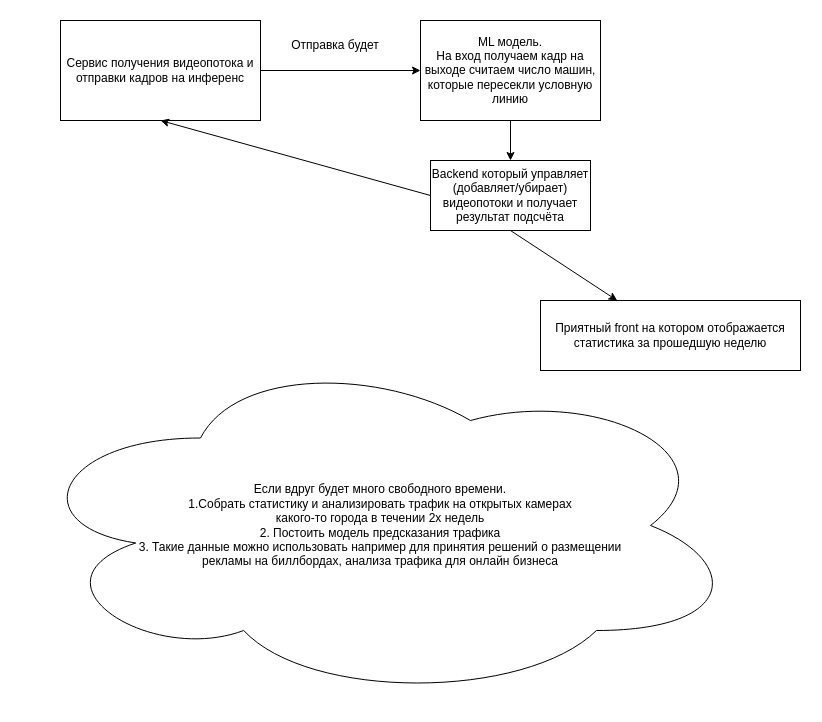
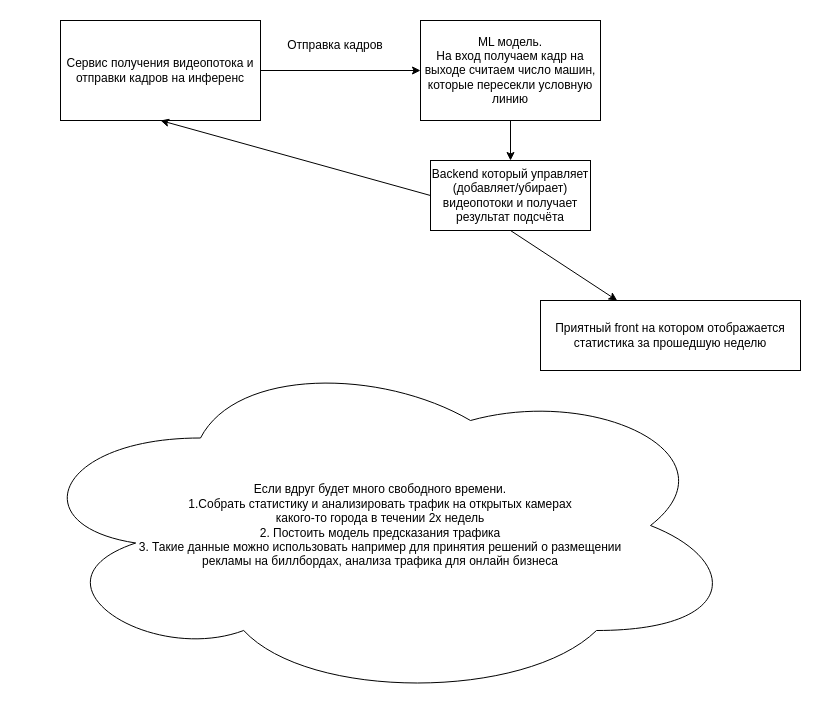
(336, 46) -> (336, 46)
